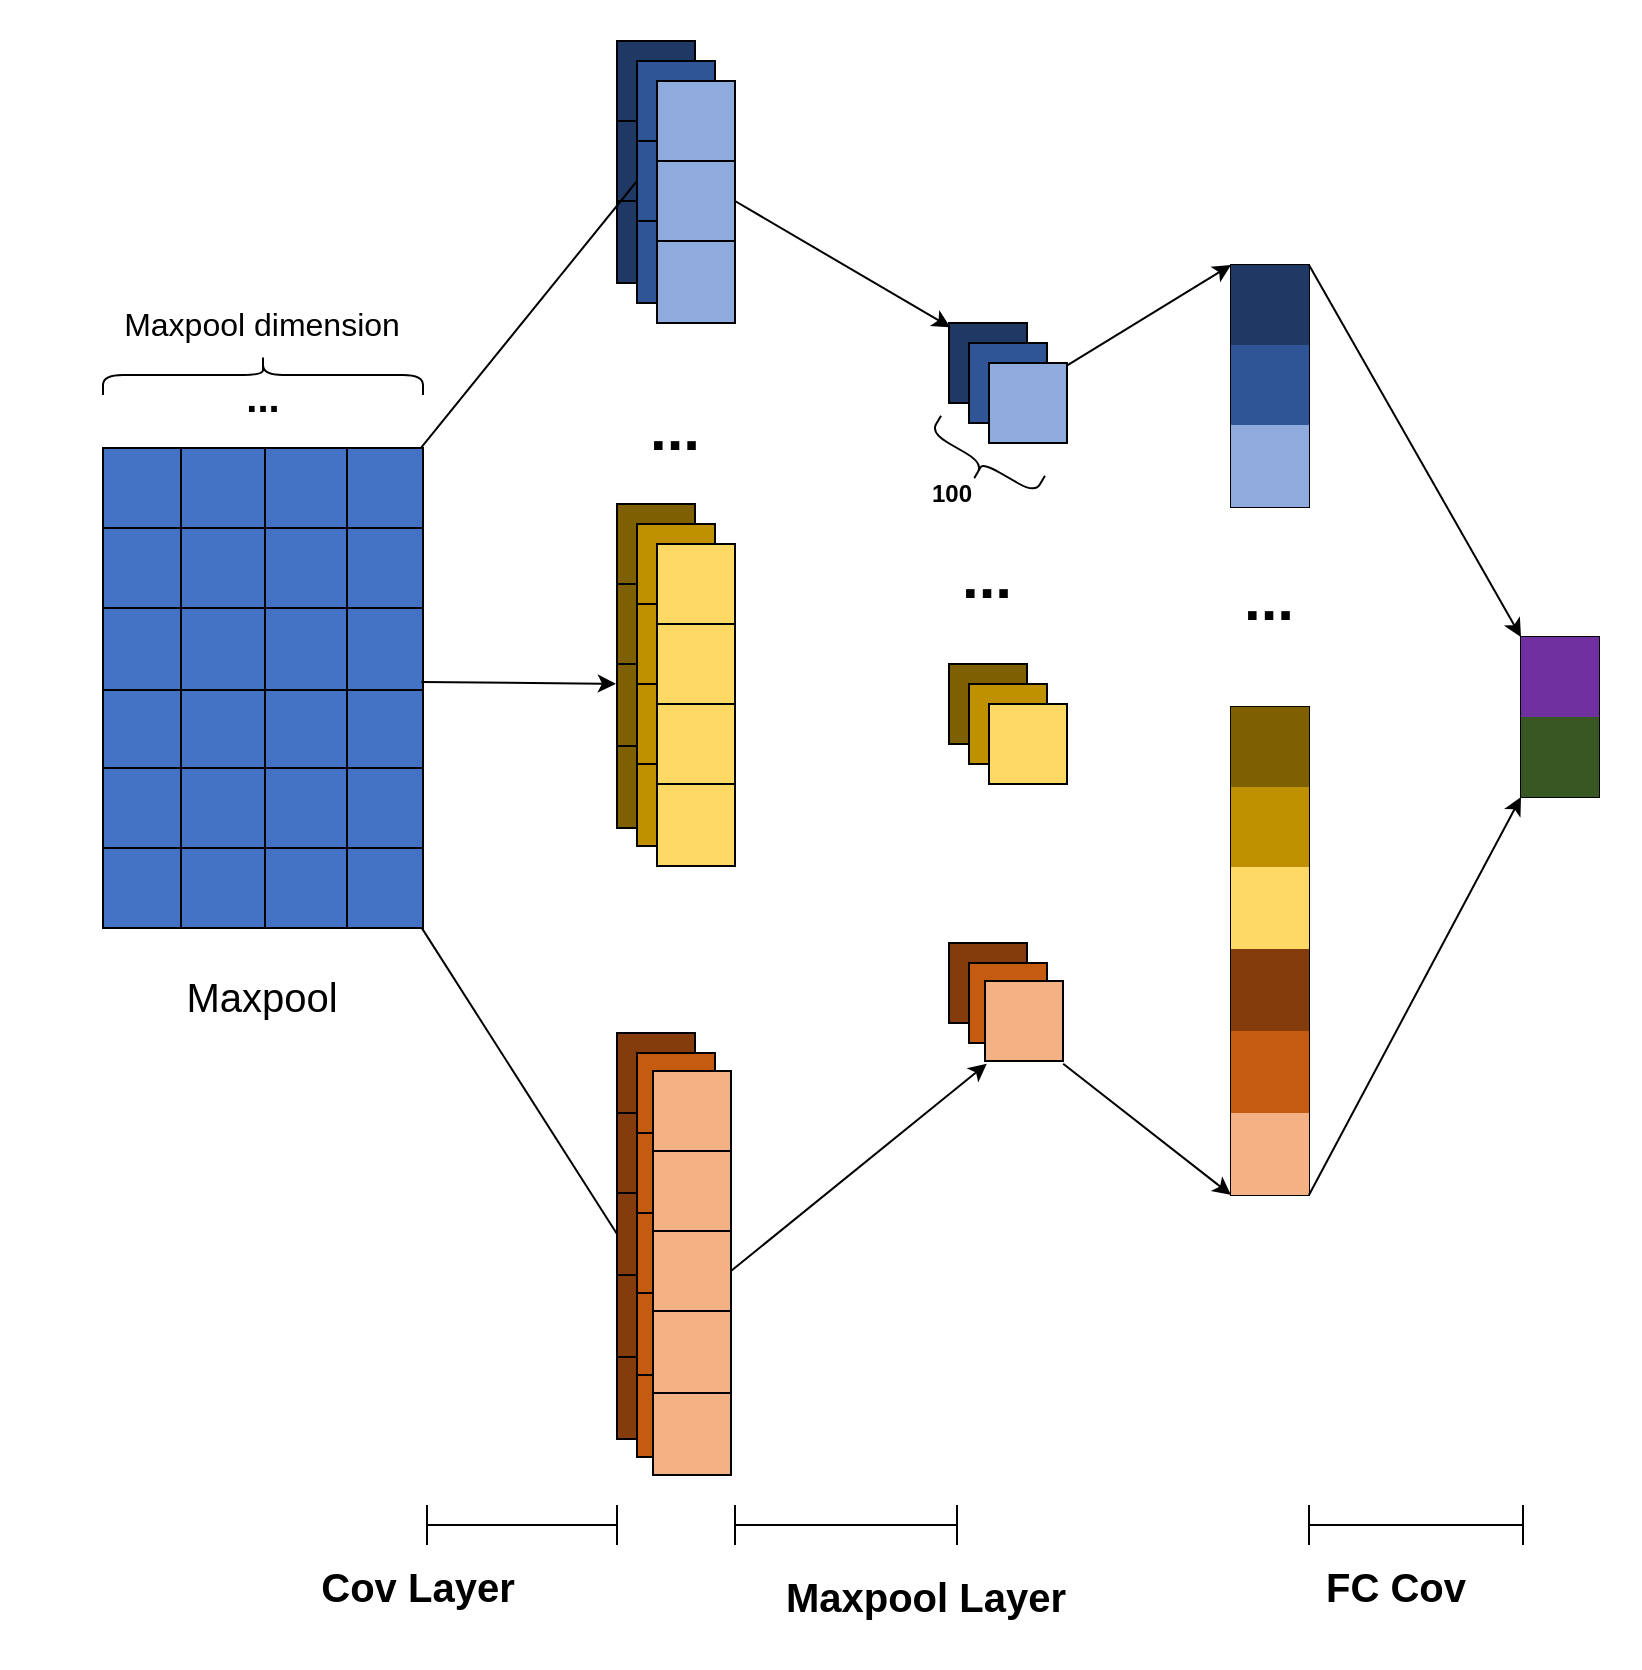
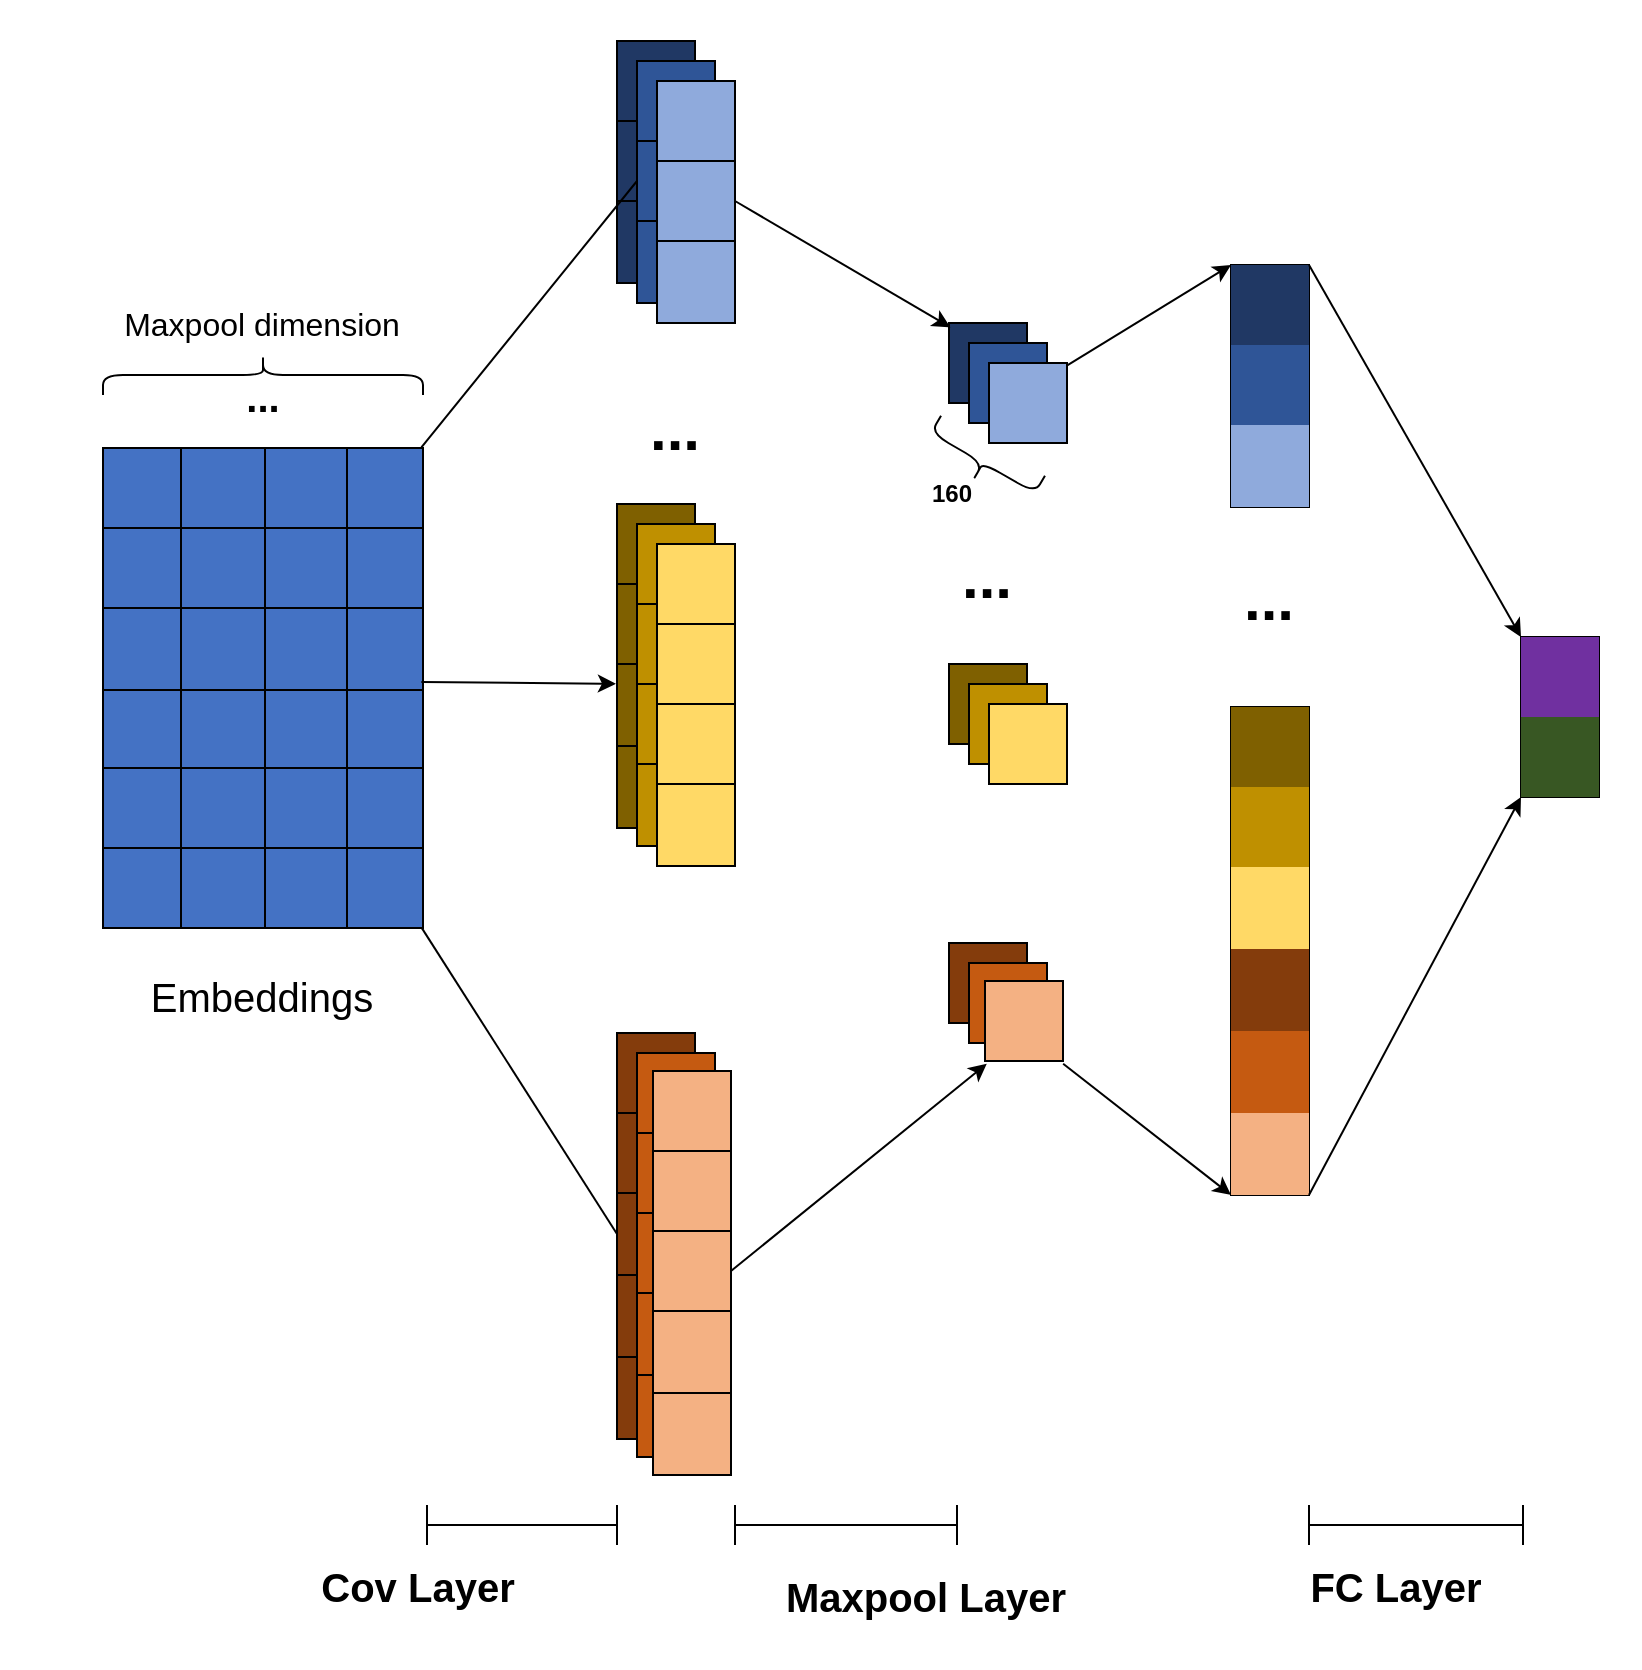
(953, 495) -> (953, 495)
(263, 997) -> (263, 997)
(1397, 1587) -> (1397, 1587)
